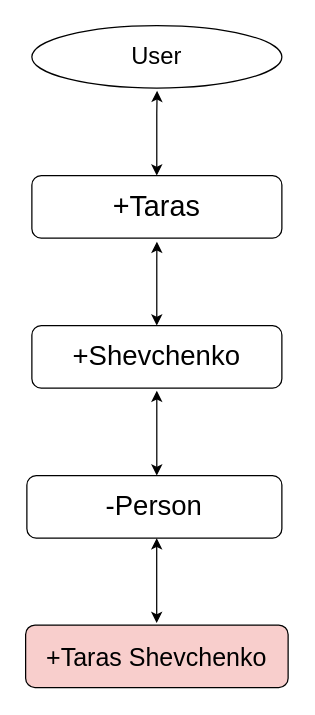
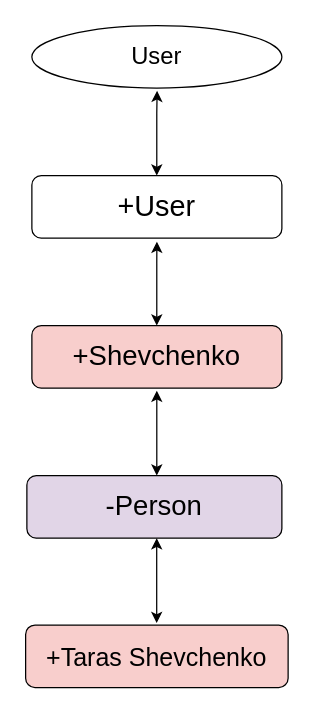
(157, 207) -> (157, 207)
(157, 357) -> (157, 357)
(154, 507) -> (154, 507)
